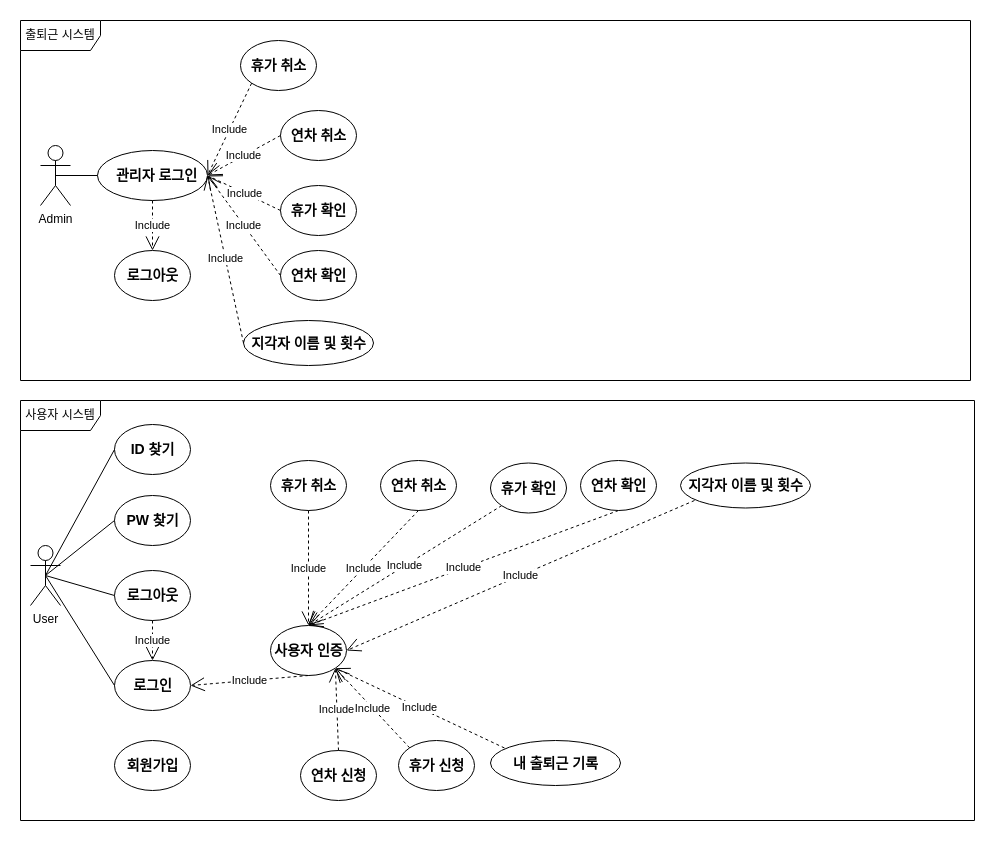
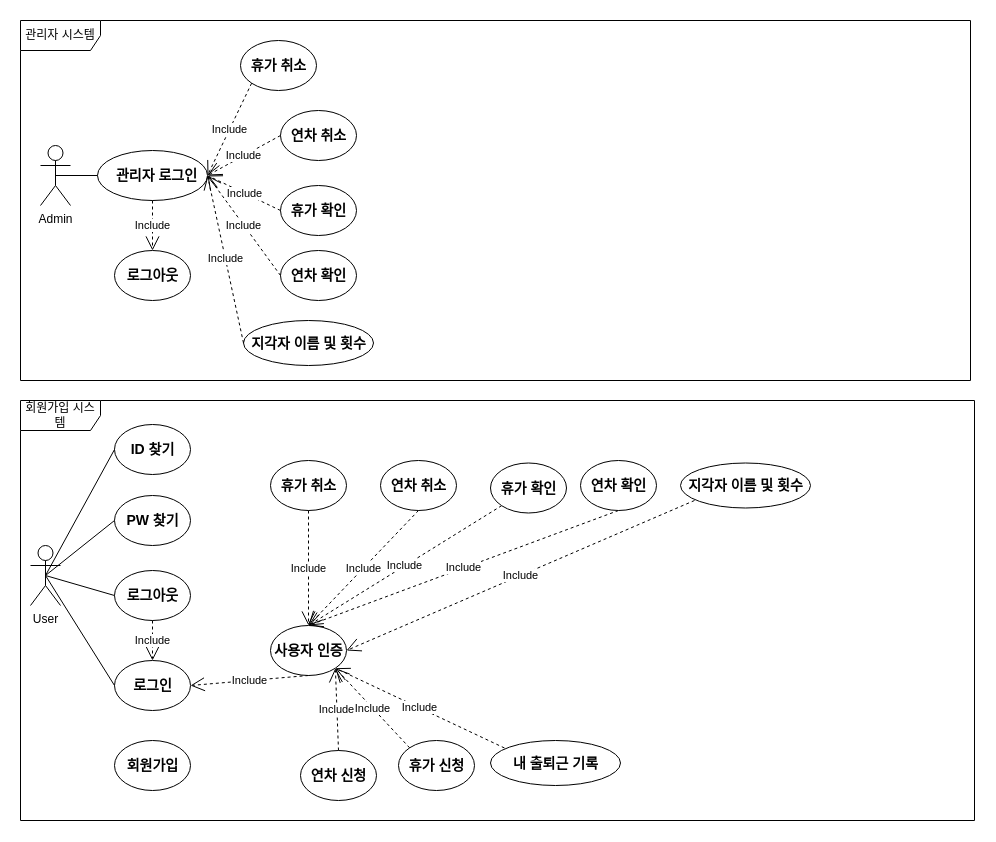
(61, 36) -> (61, 36)
(61, 416) -> (61, 416)
